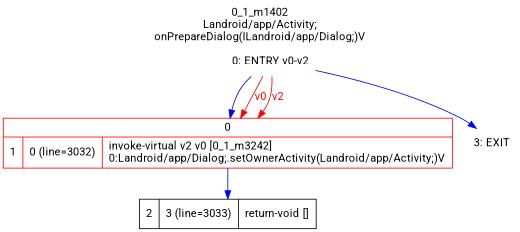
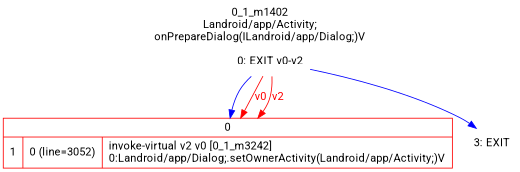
(270, 61) -> (270, 61)
(63, 152) -> (63, 152)
(228, 214) -> none
